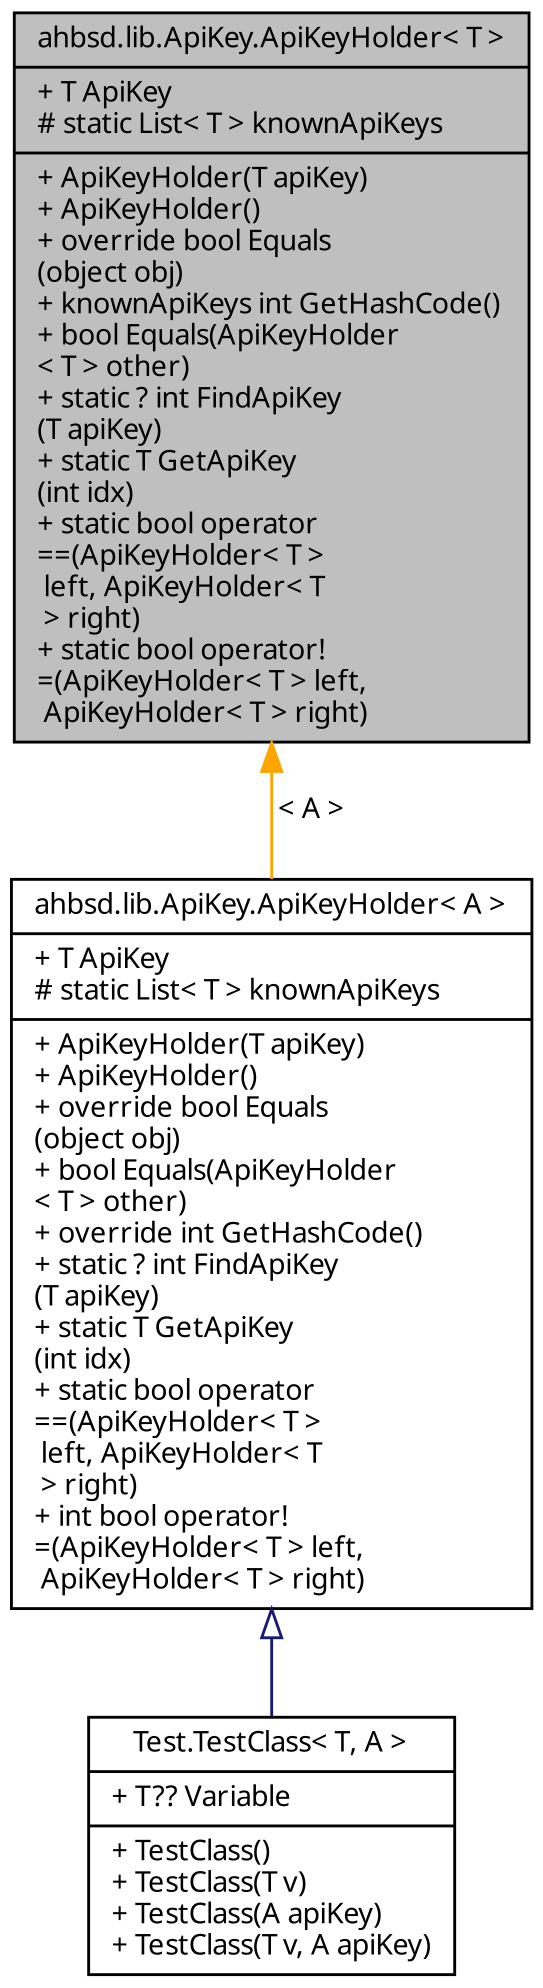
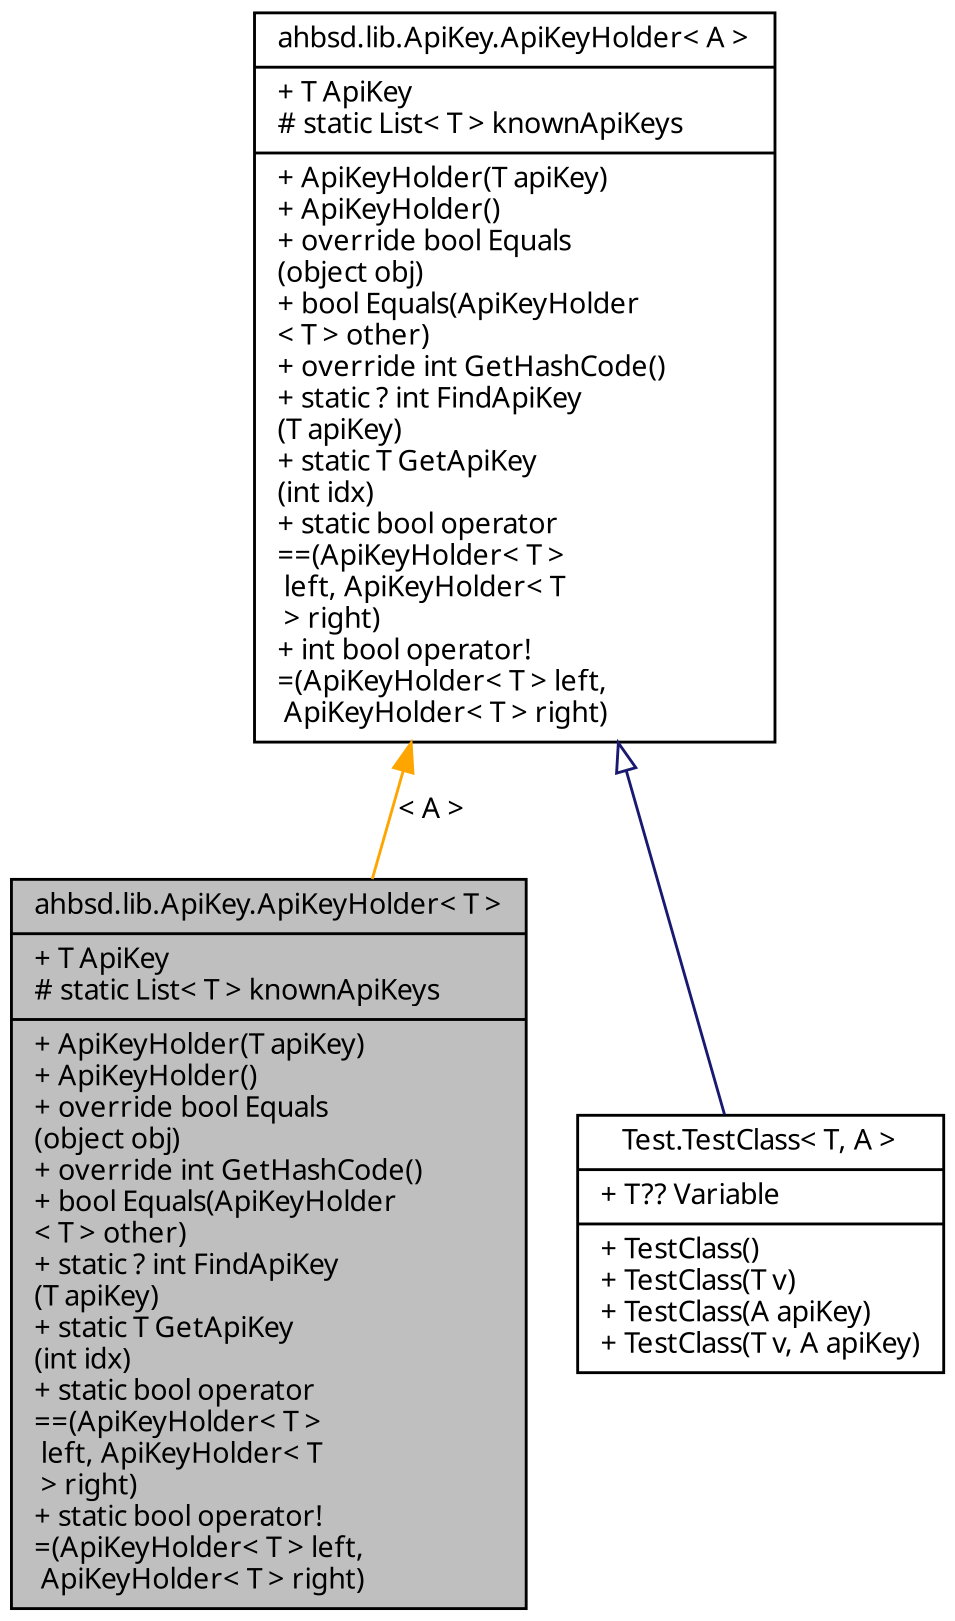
(270, 305) -> (229, 1171)
(272, 825) -> (388, 825)
